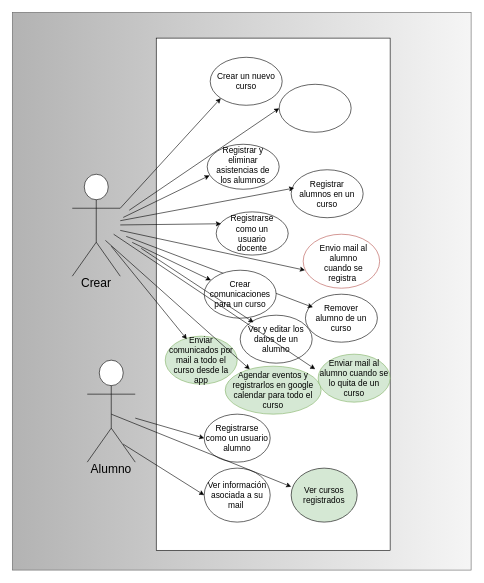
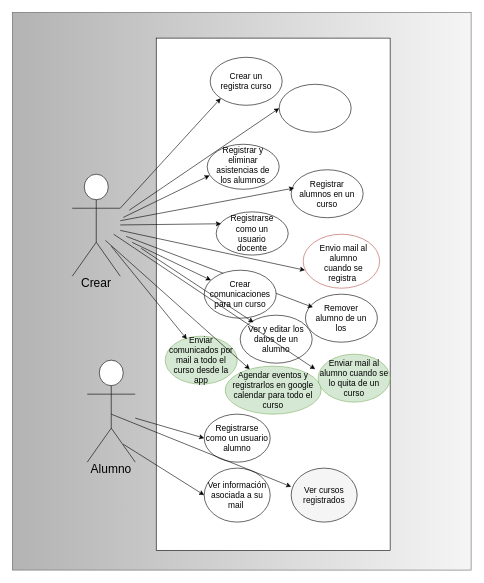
(246, 81) -> (246, 81)
(341, 318) -> (341, 318)
(324, 495) -> (324, 495)
